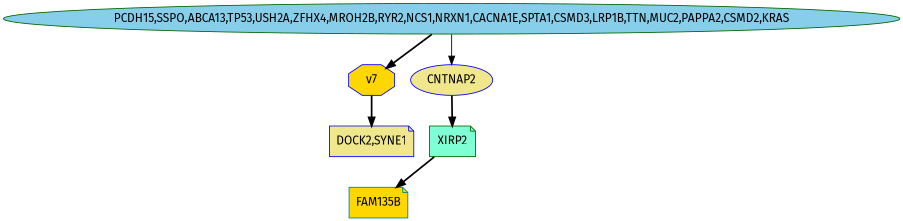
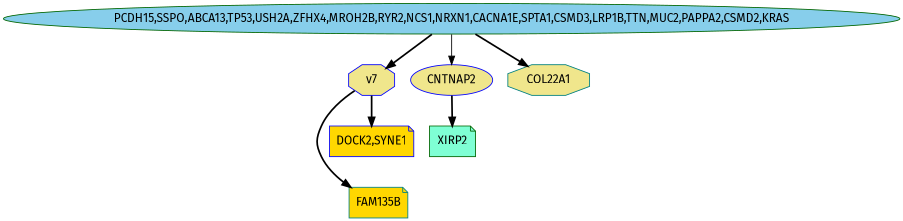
(372, 80) -> (372, 80)
none -> (549, 80)
(372, 141) -> (372, 141)
(419, 169) -> (318, 134)
